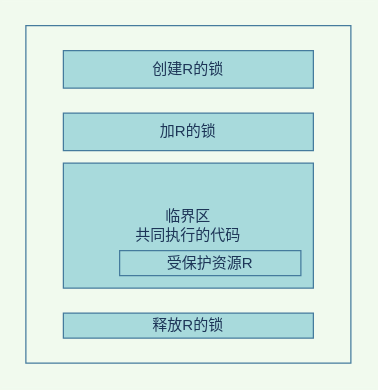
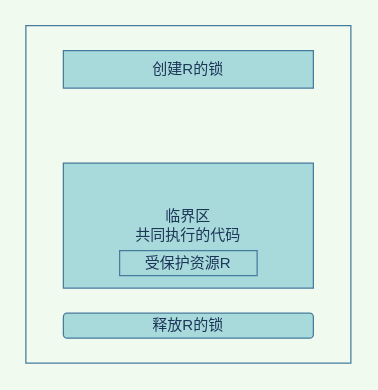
(188, 132) -> none
(210, 263) -> (188, 263)
(188, 326) -> (188, 326)
